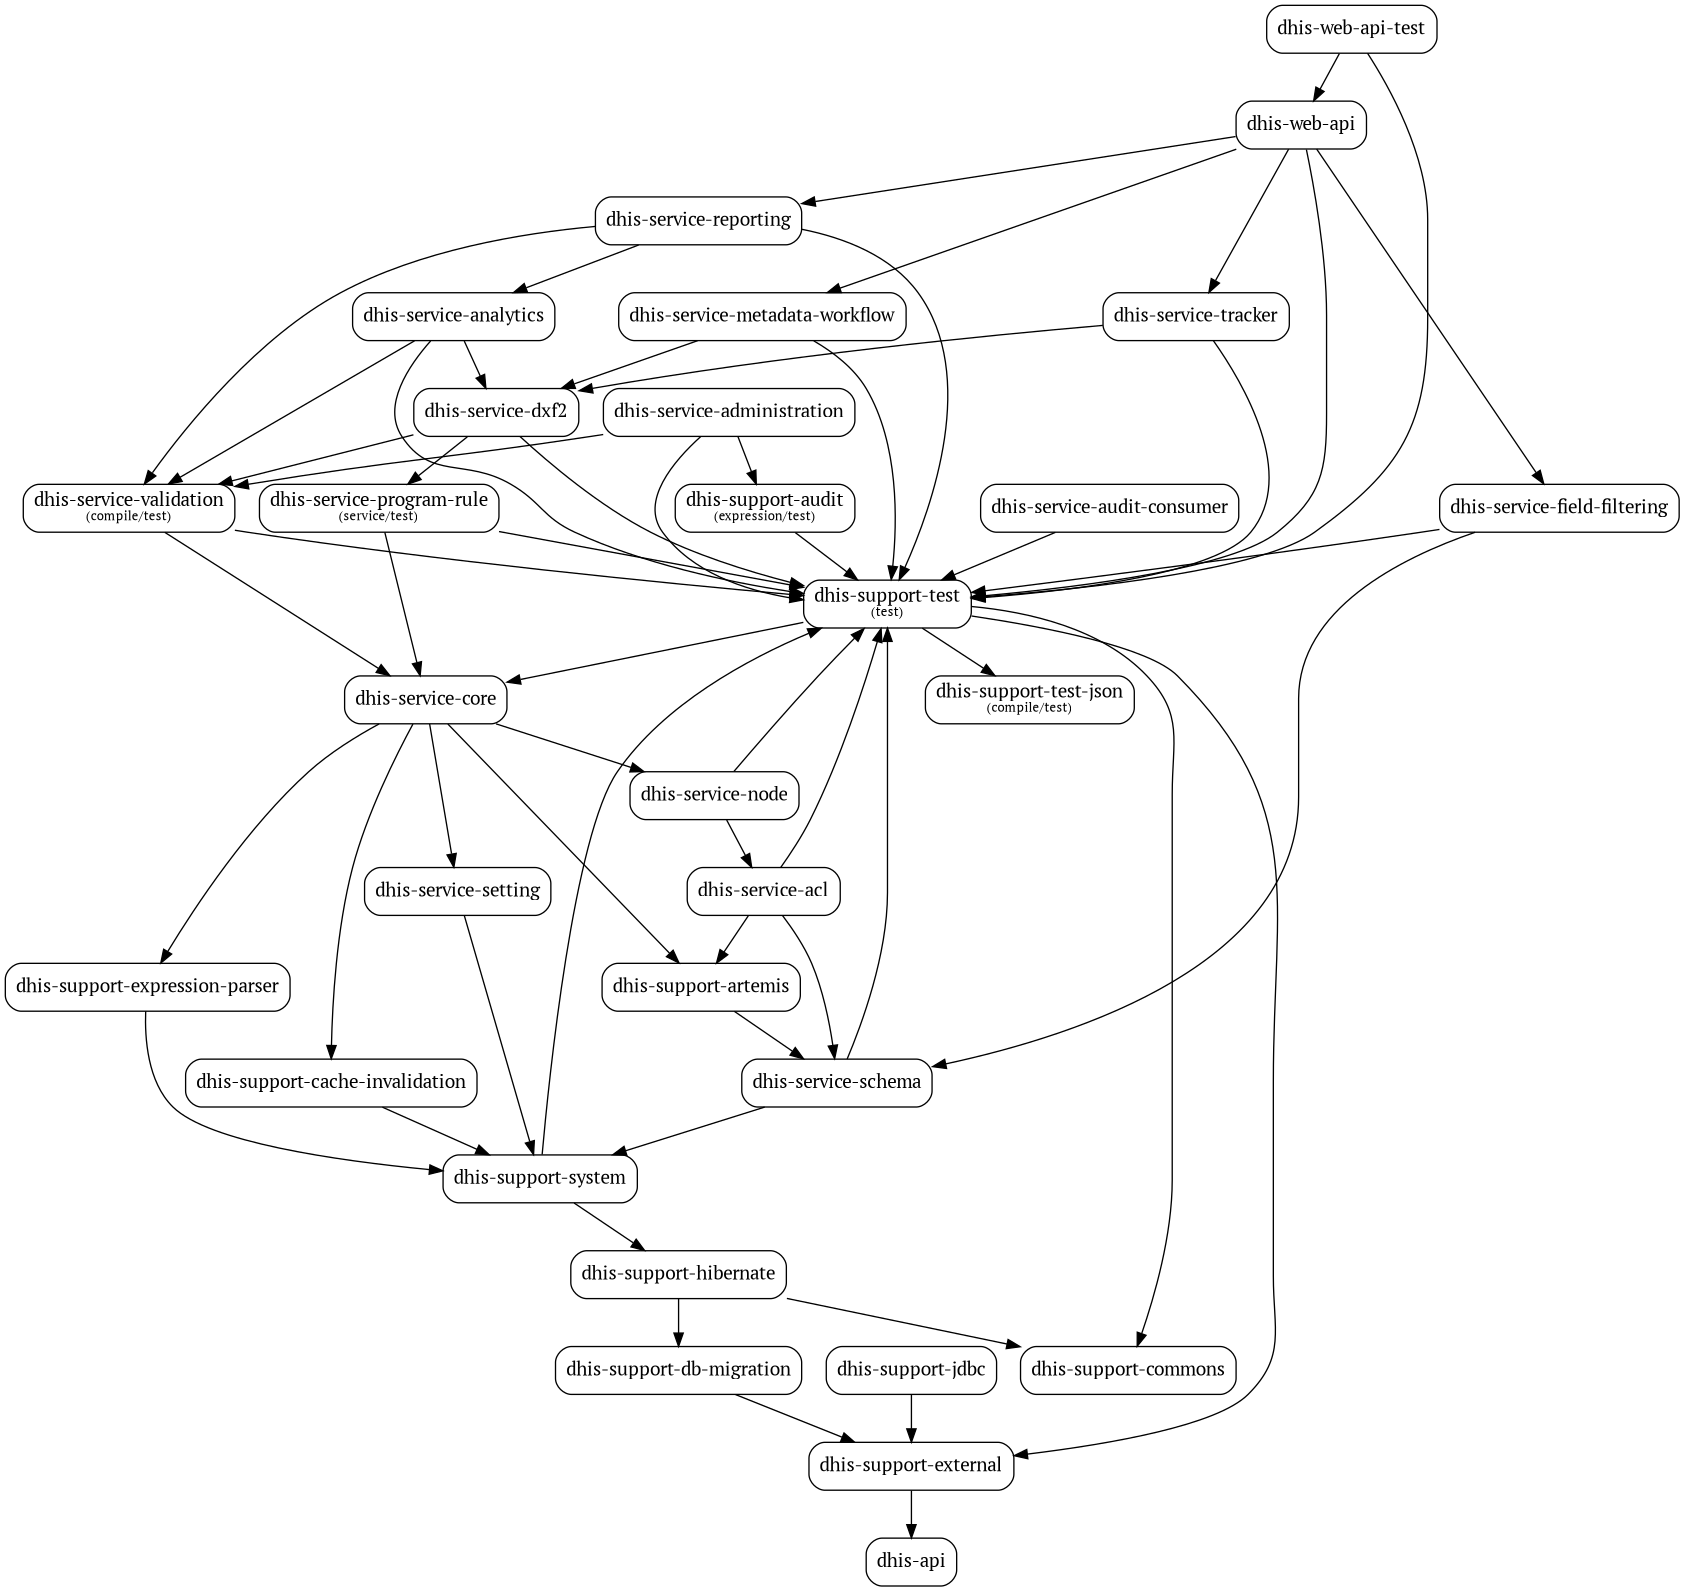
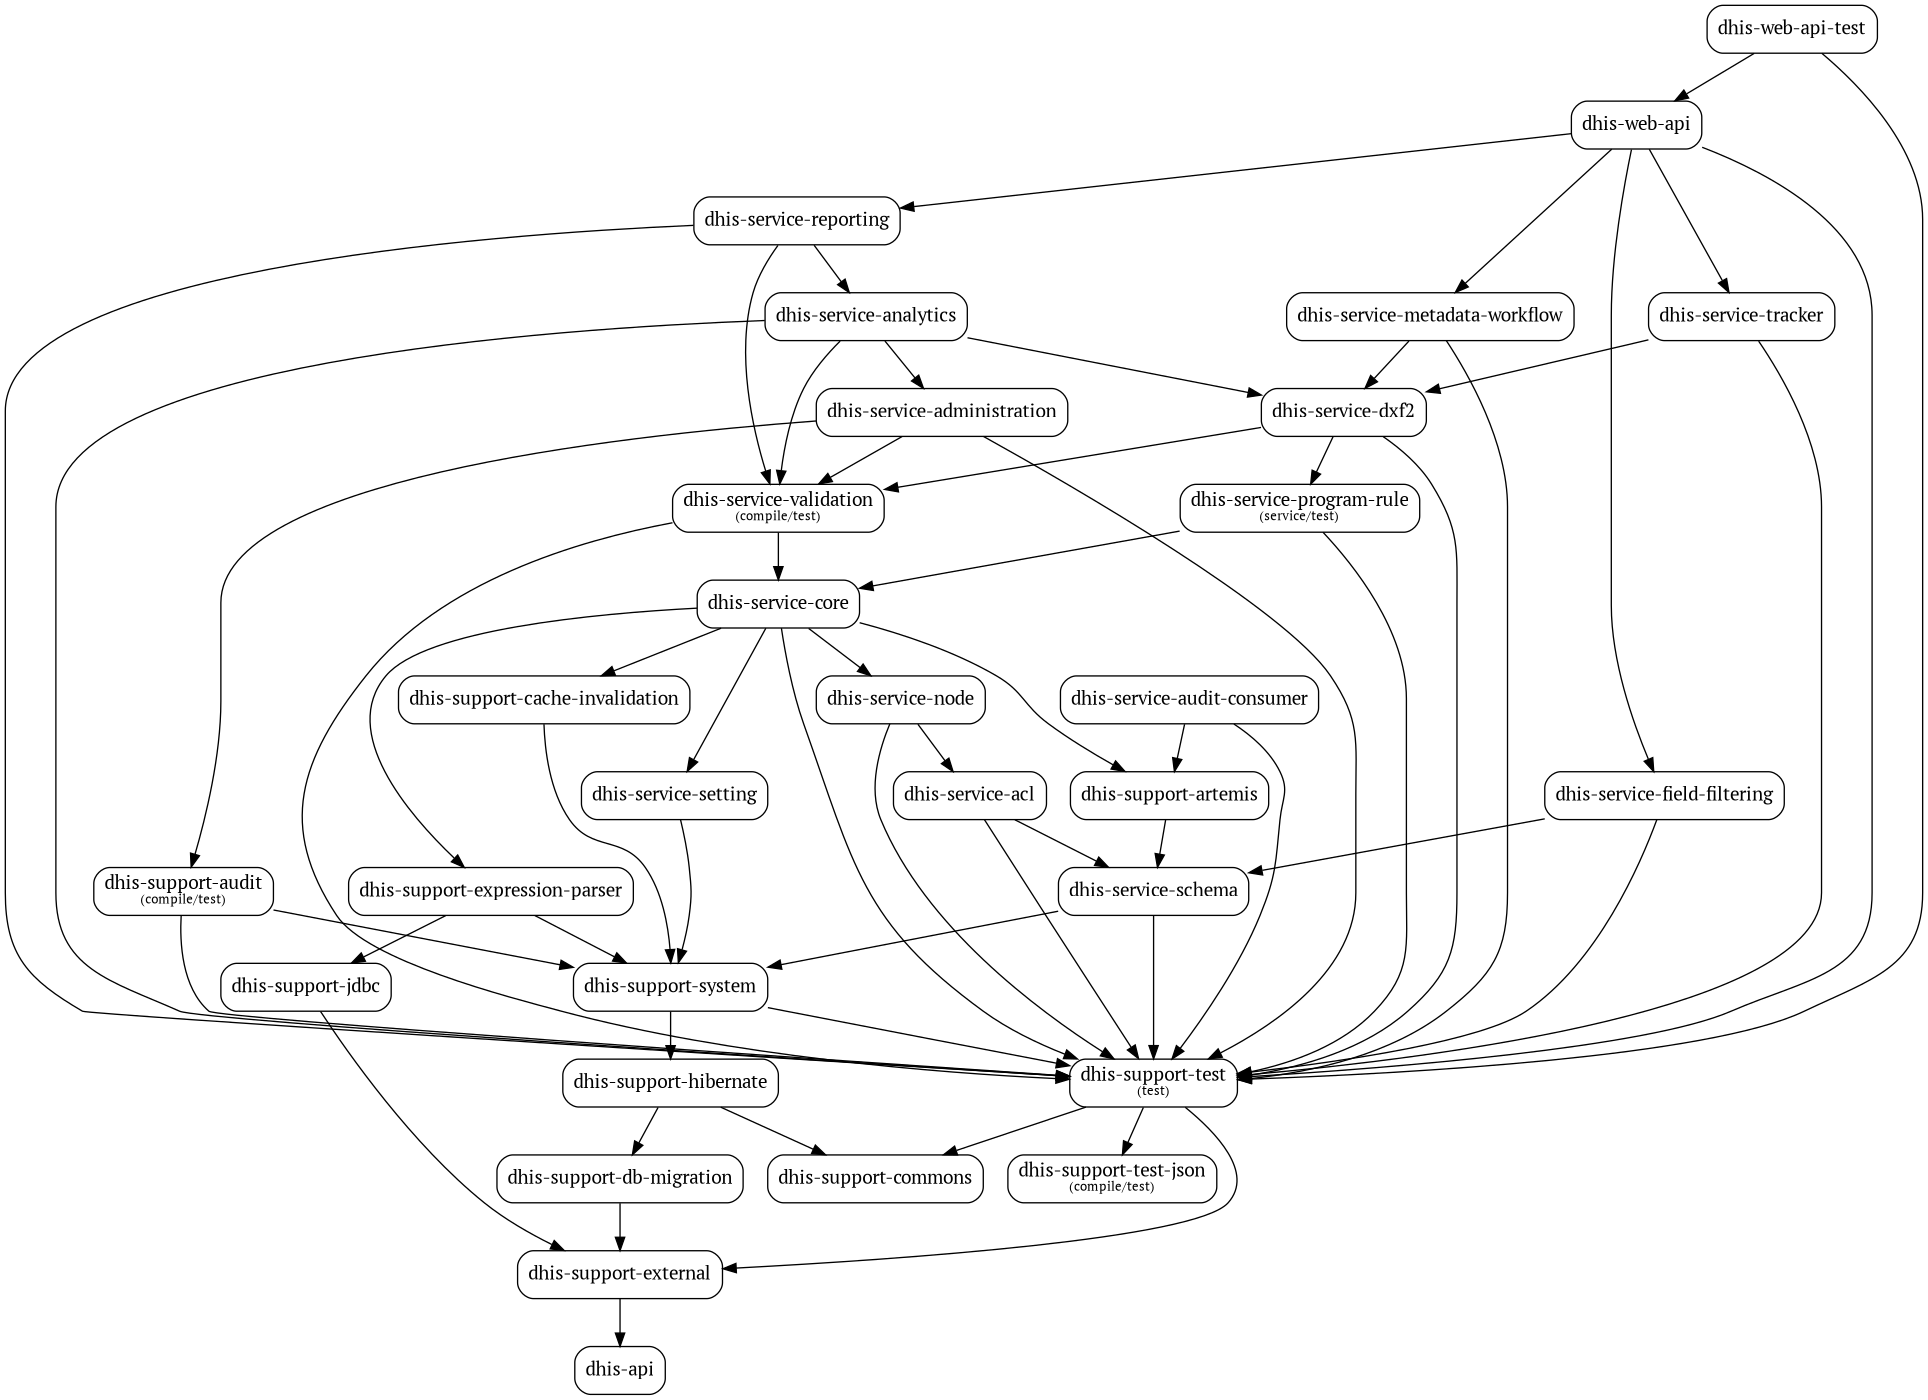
none -> (900, 360)
(765, 516) -> (184, 899)
(662, 651) -> (865, 883)
(736, 934) -> (1181, 741)
none -> (424, 939)
none -> (394, 941)
